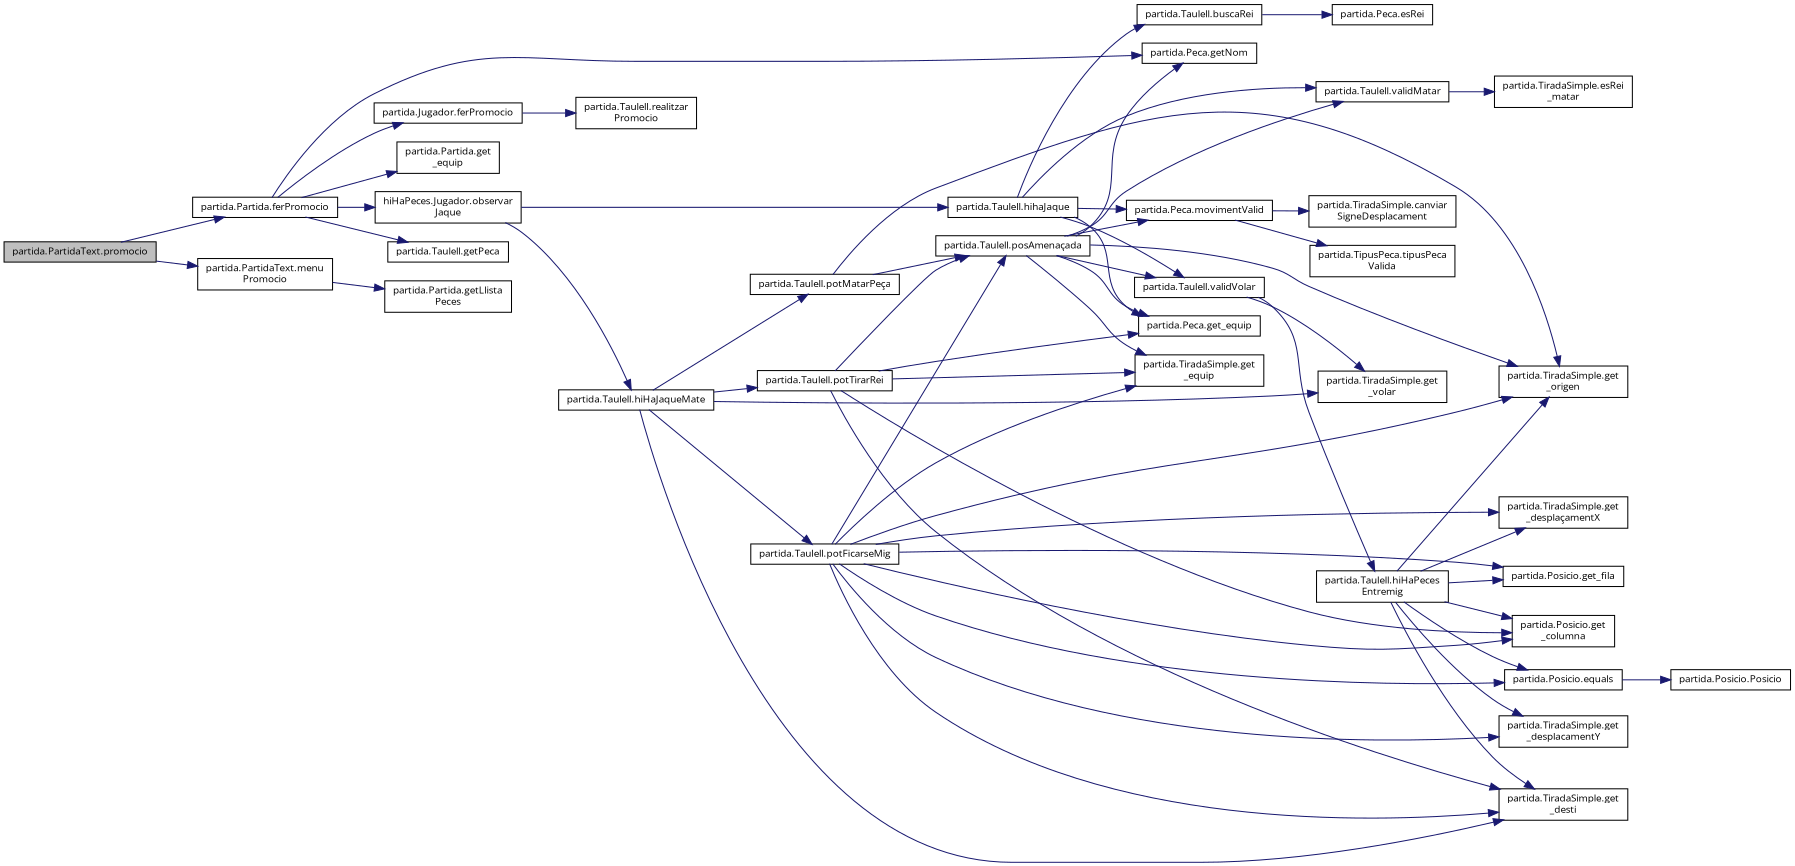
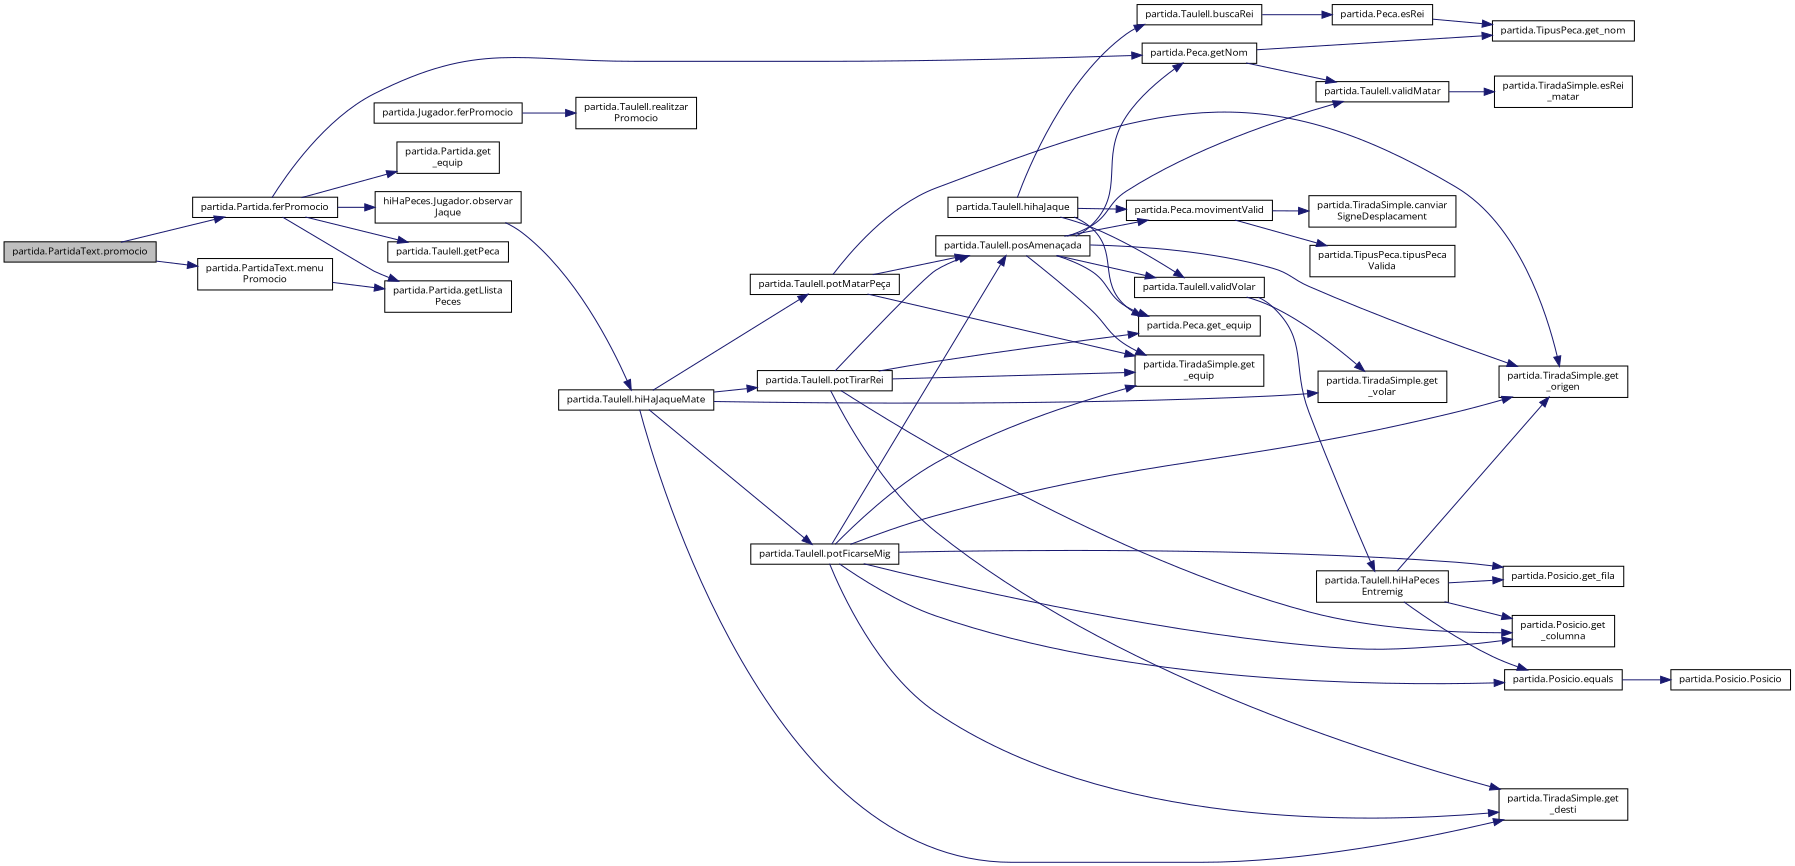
none -> (1563, 31)
(1150, 108) -> (1286, 71)
(332, 157) -> (335, 248)
(729, 207) -> none
none -> (996, 324)
(1563, 513) -> none
(1448, 701) -> none
(1563, 732) -> none
